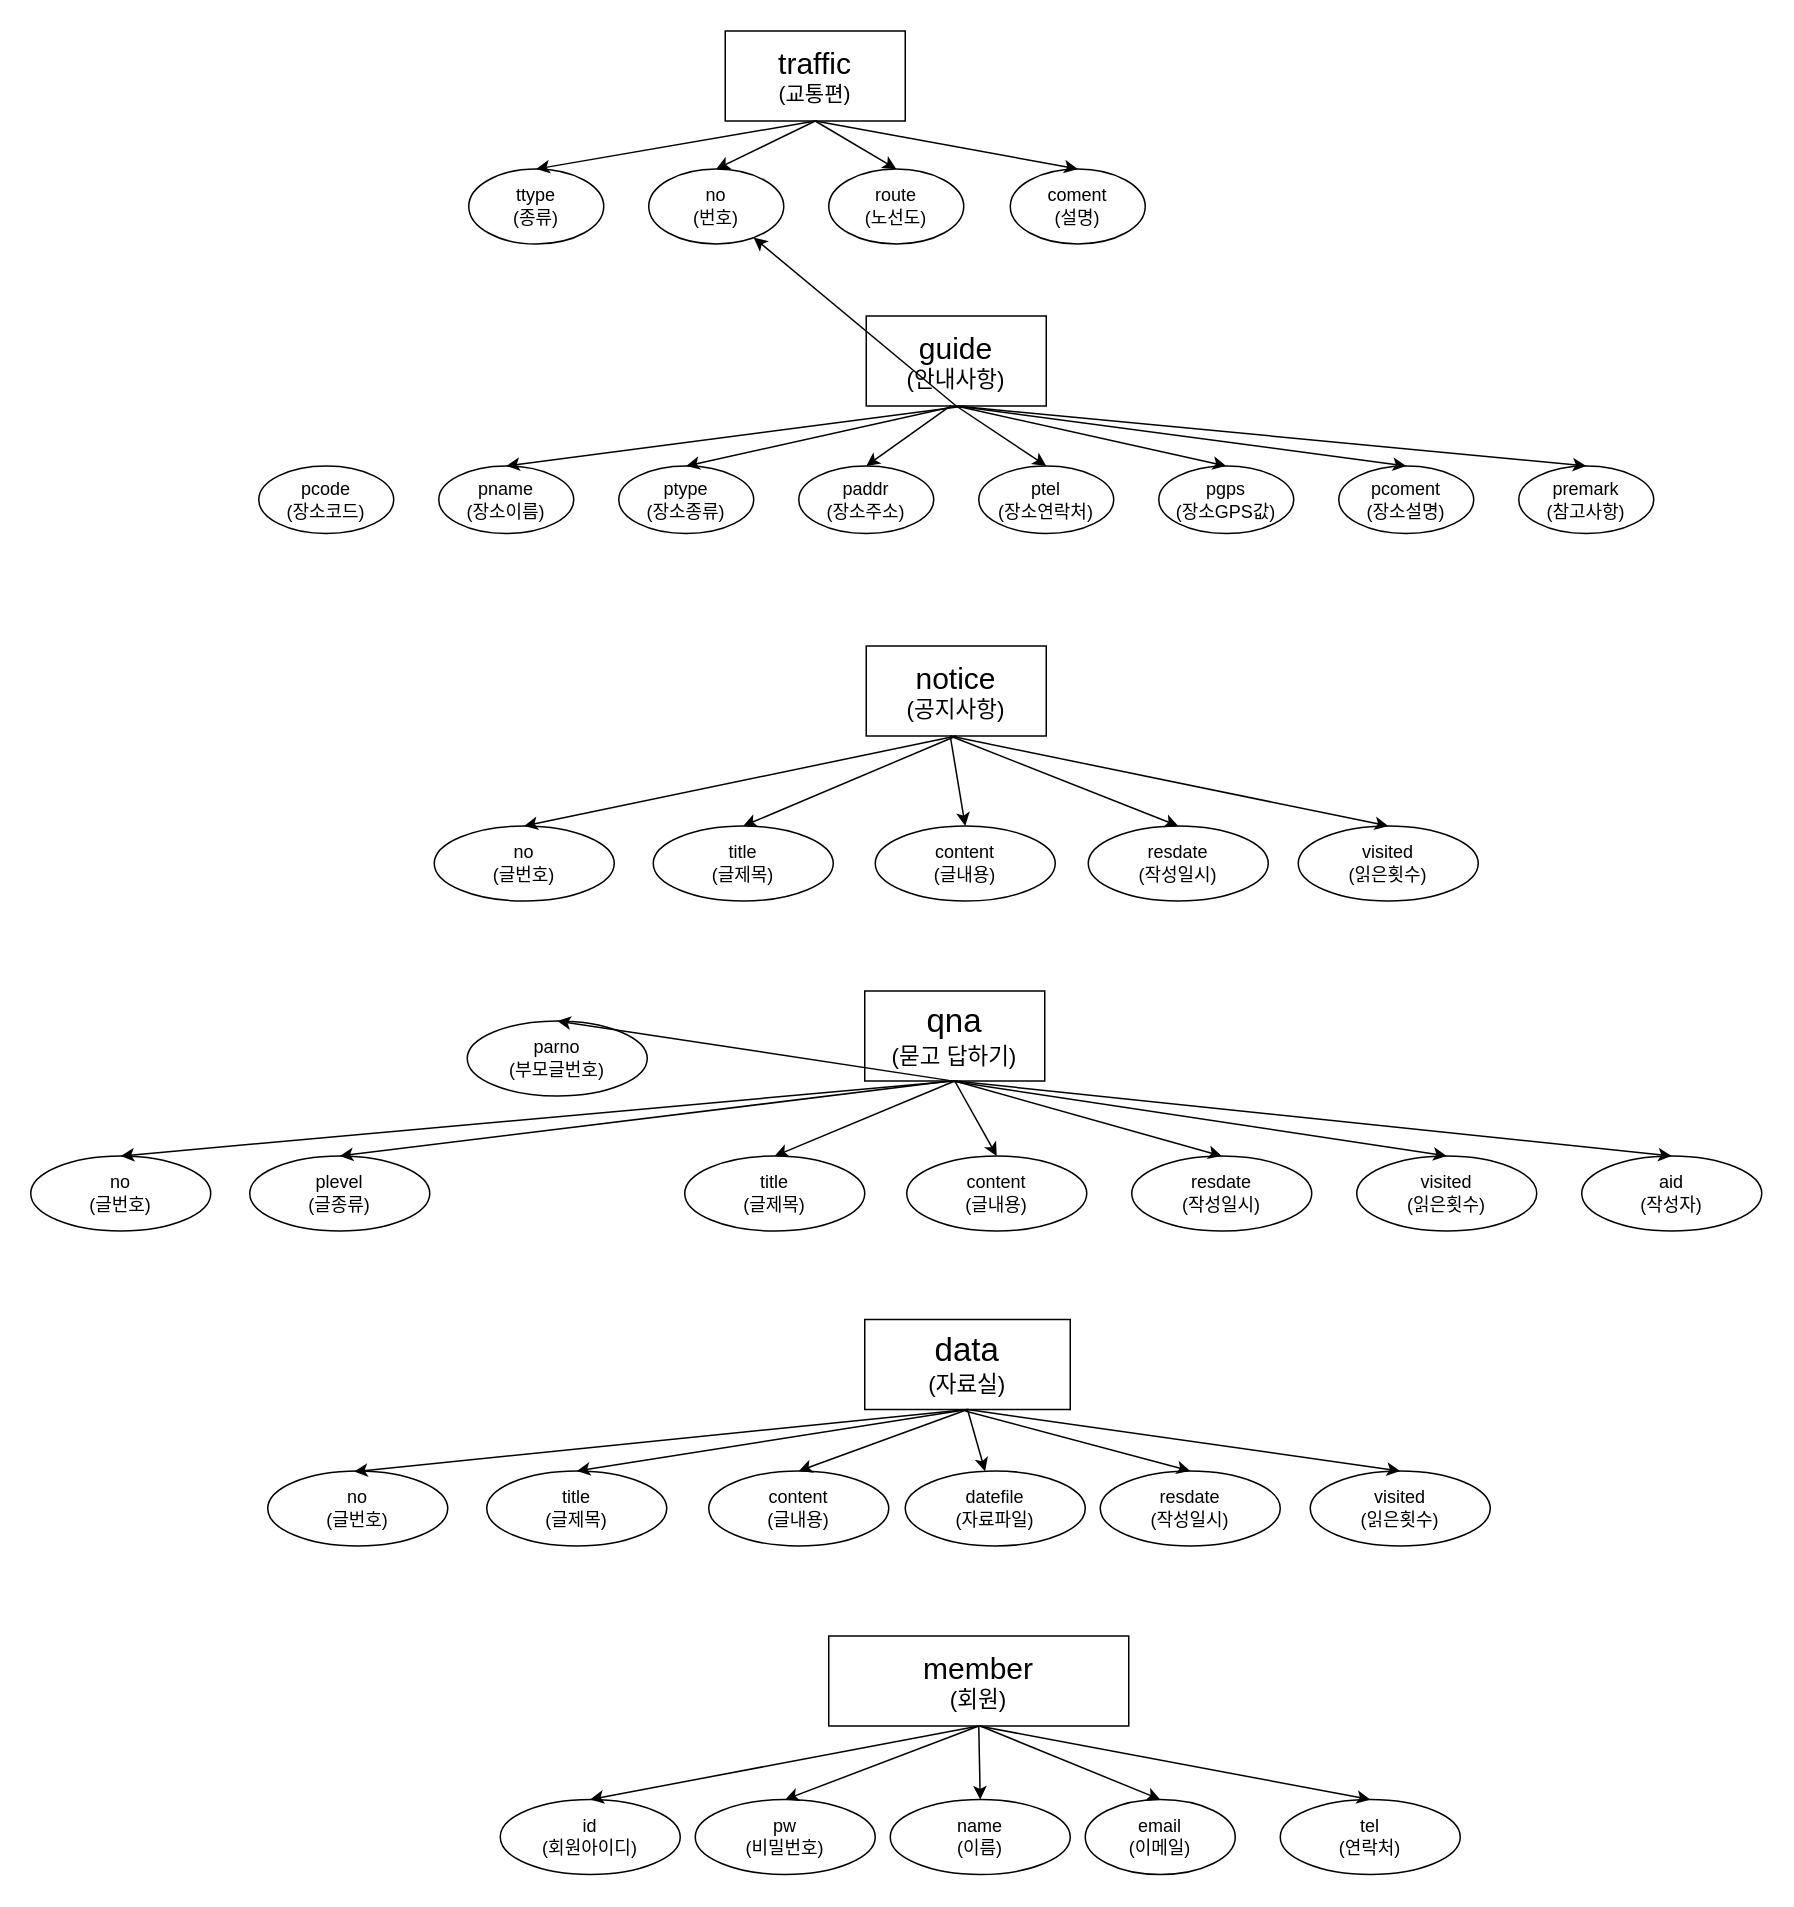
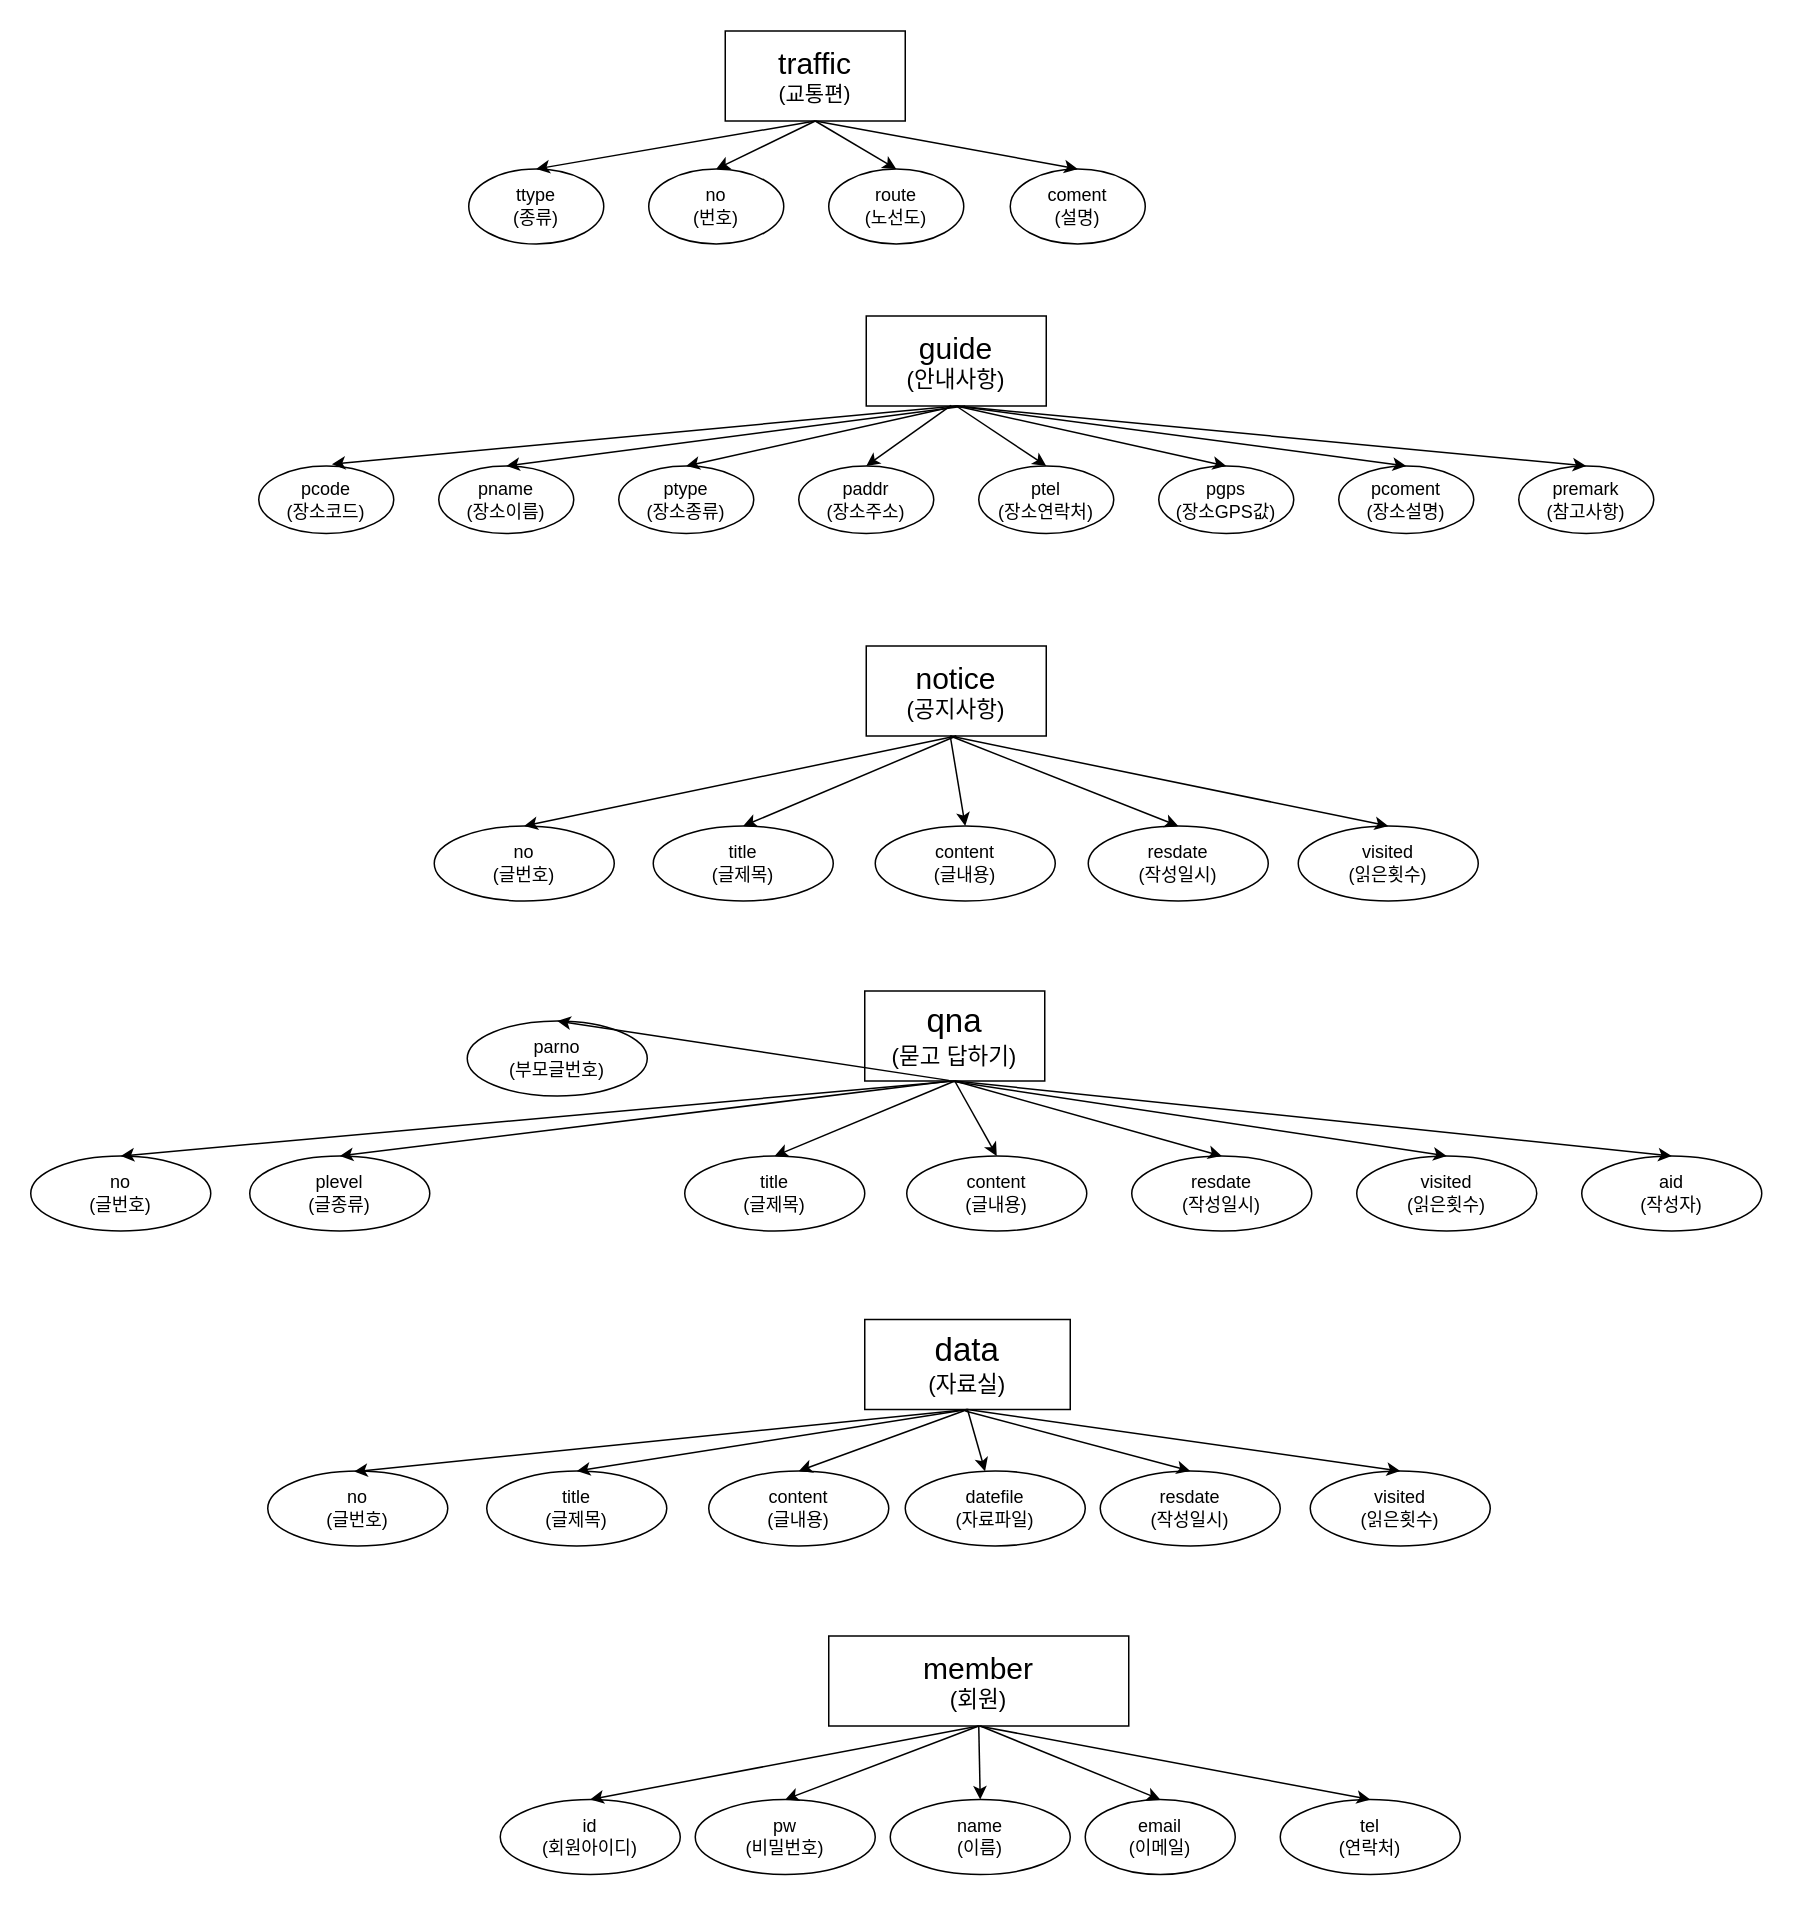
(858, 324) -> (630, 436)
